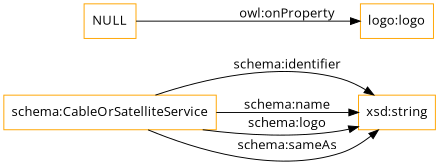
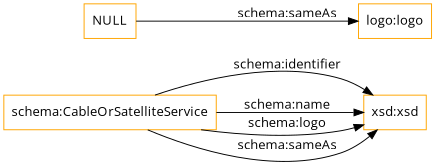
(287, 14) -> (287, 14)
(397, 112) -> (395, 112)
